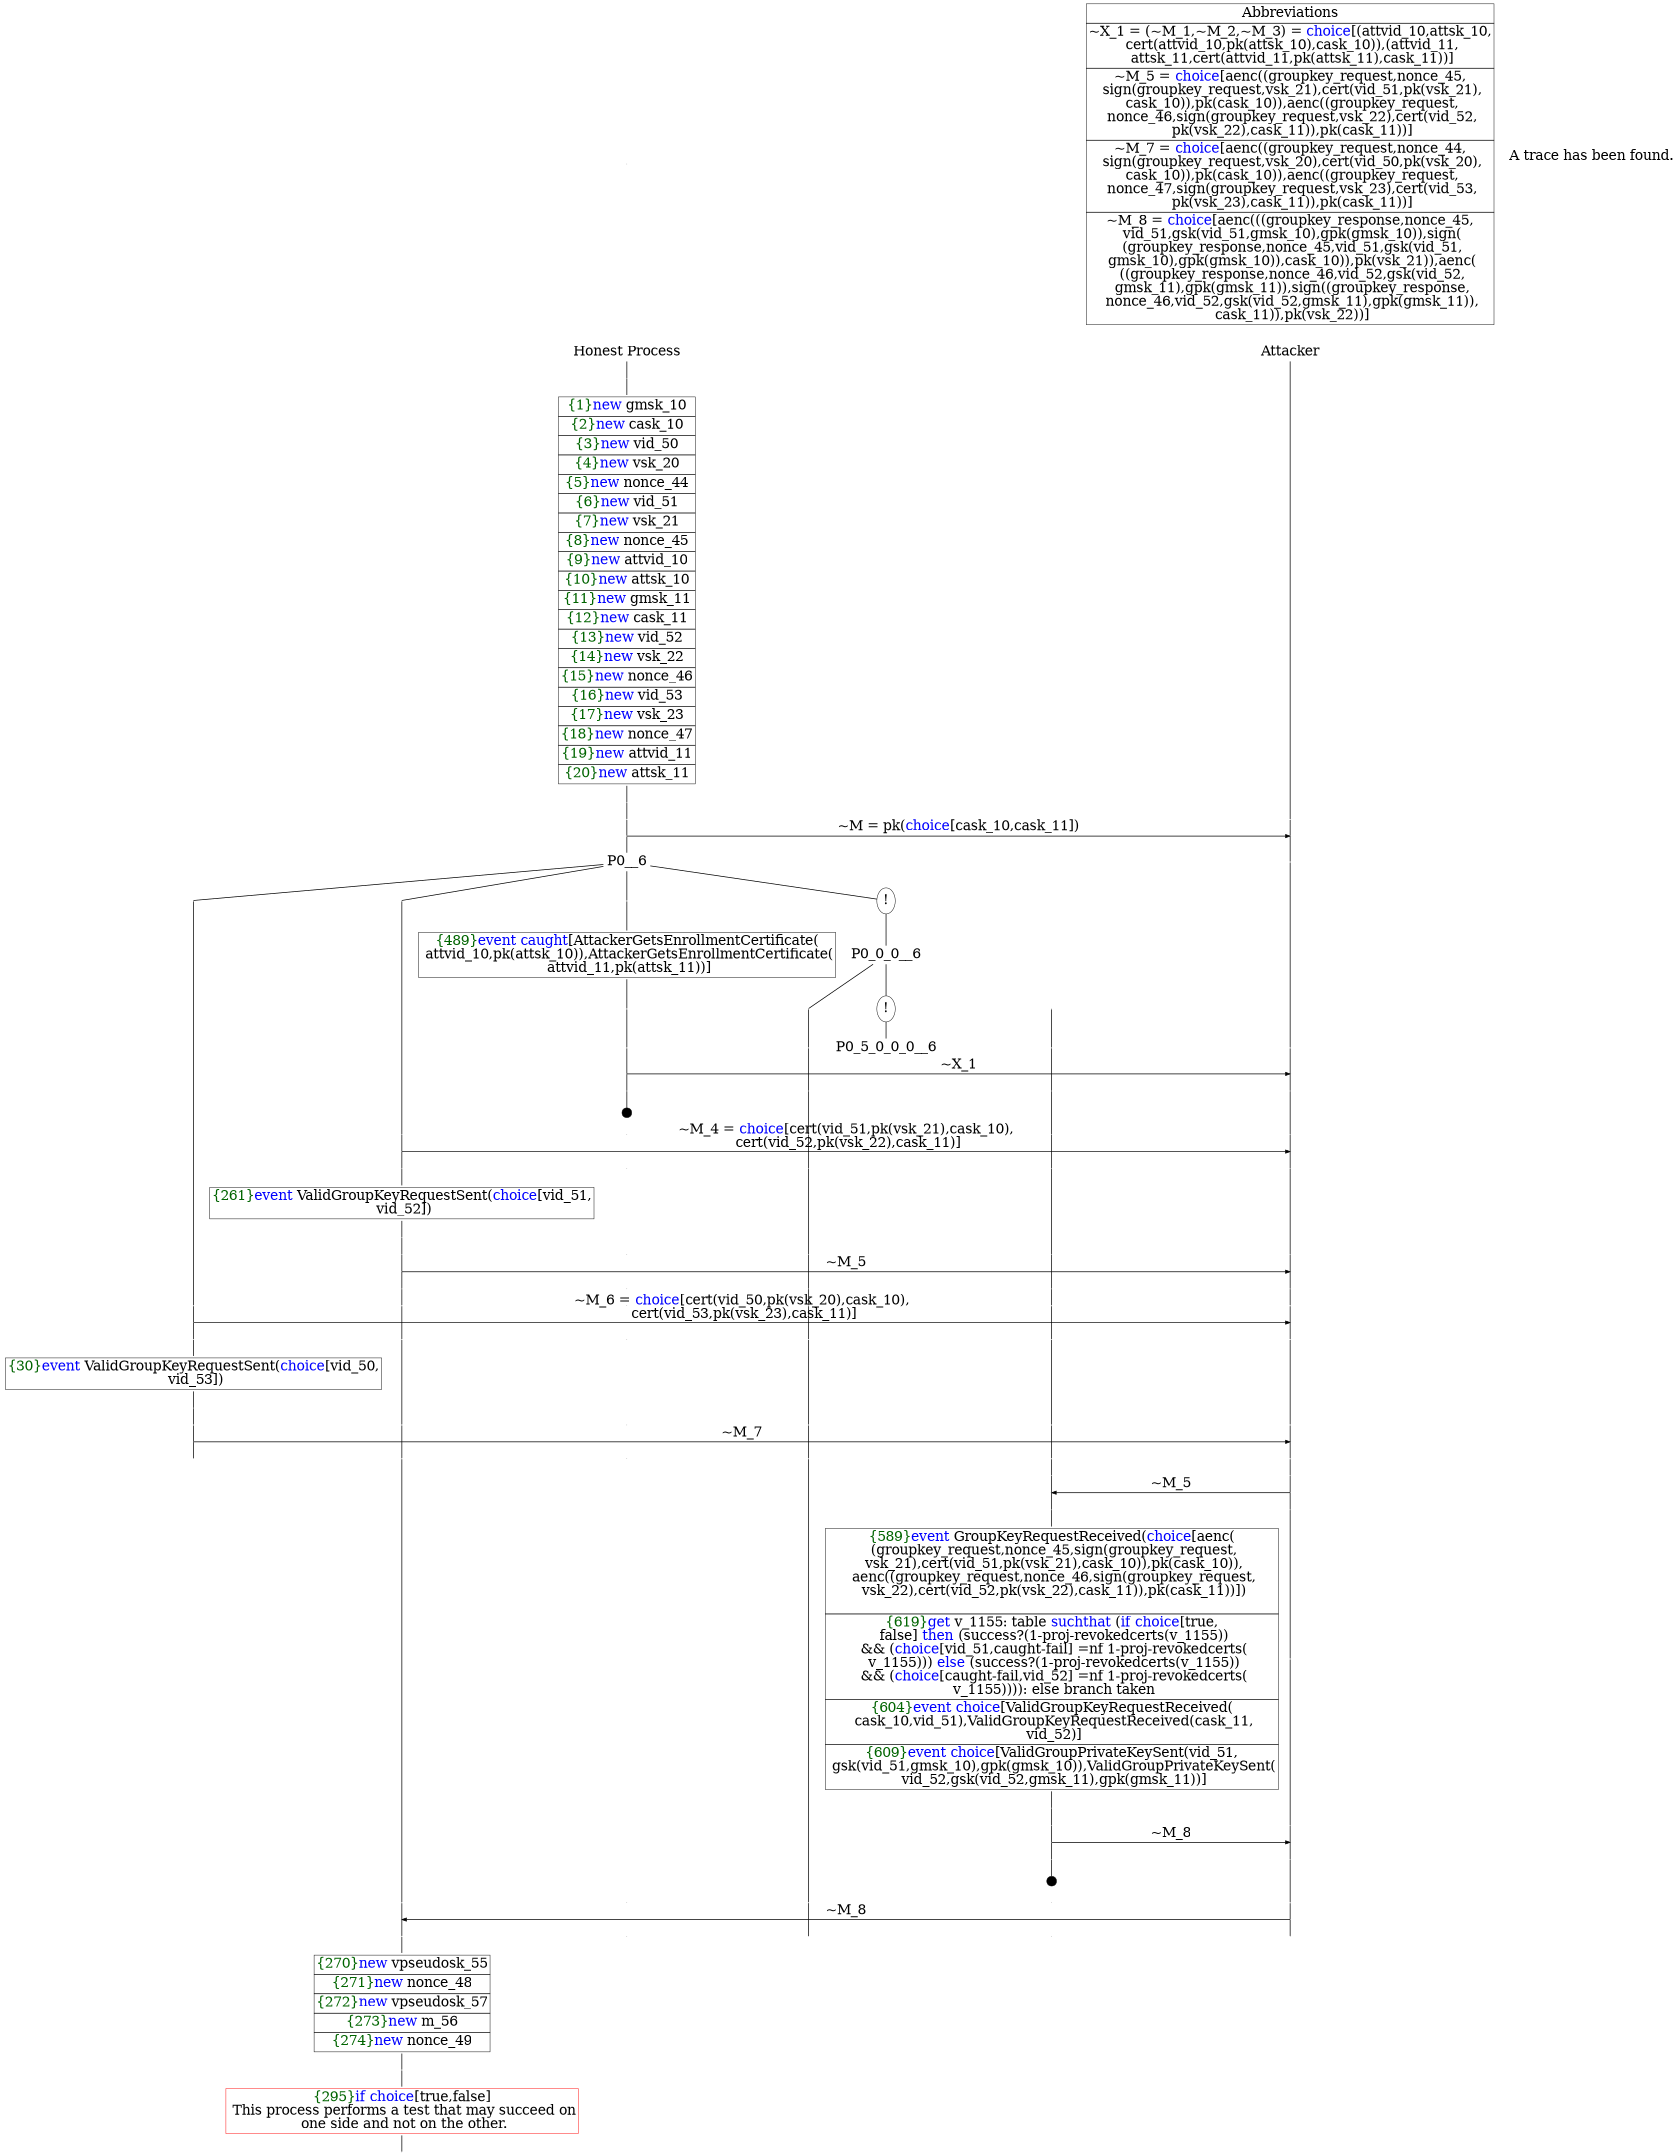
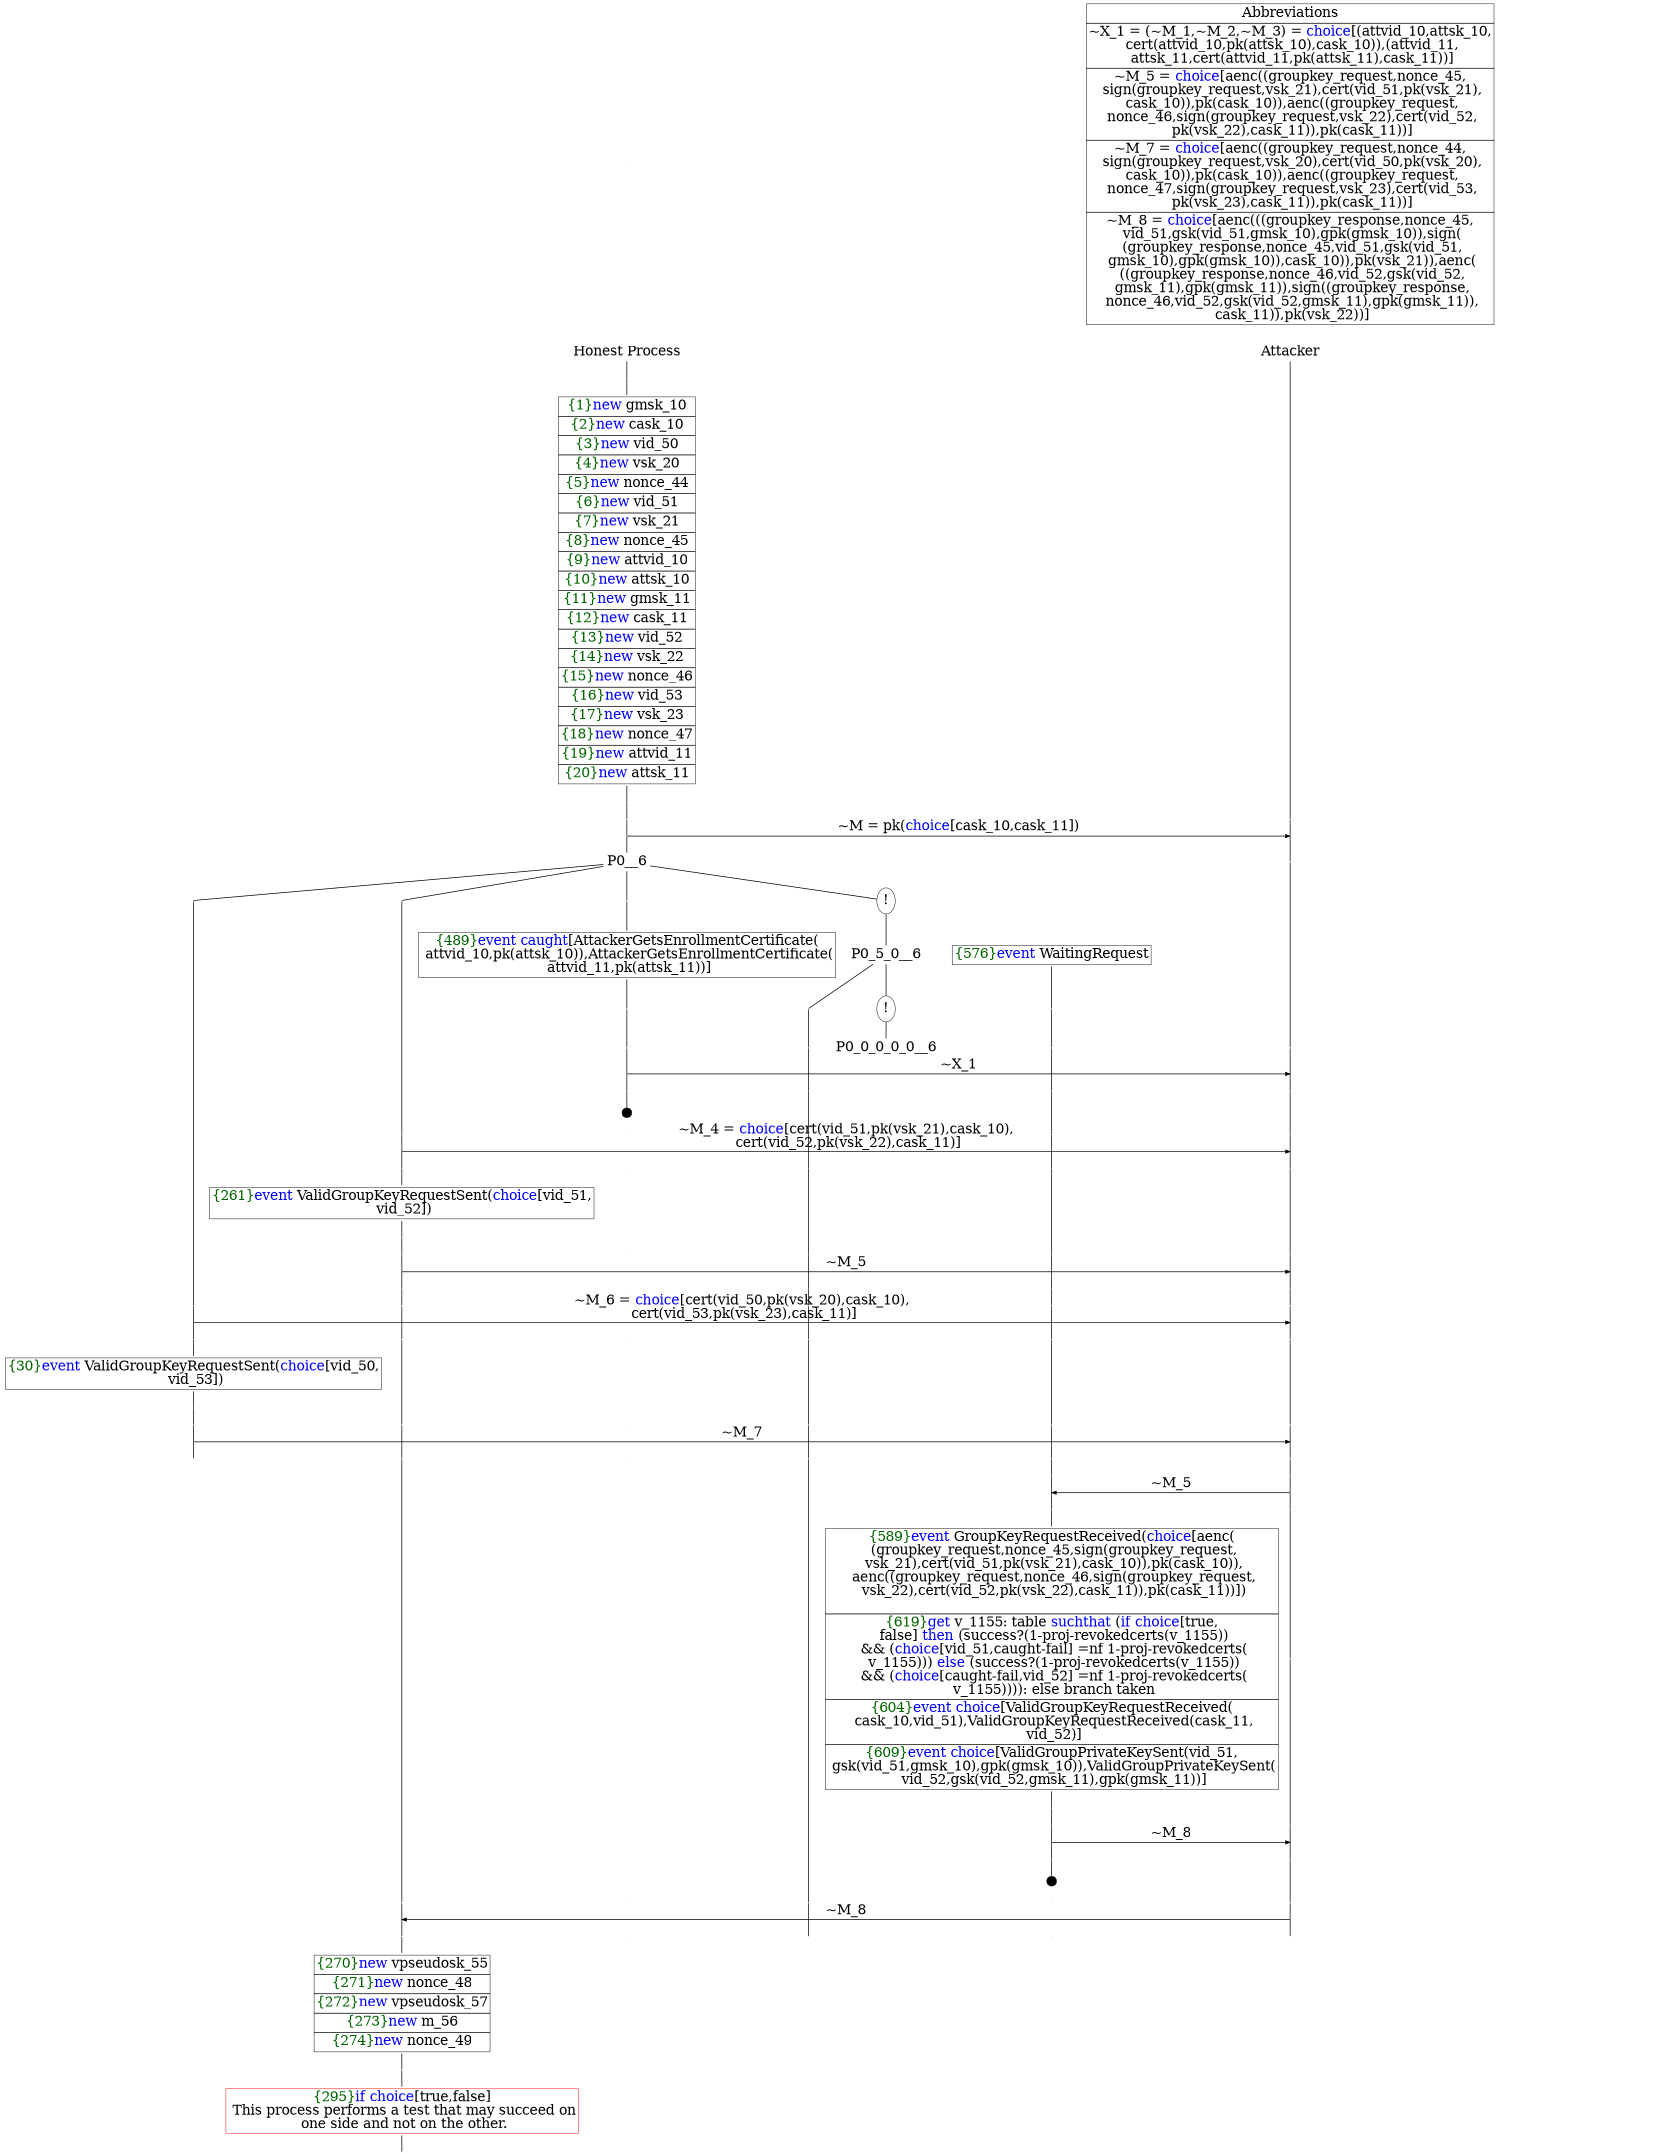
(1592, 164) -> none
(886, 955) -> (886, 955)
none -> (1052, 955)
(886, 1048) -> (886, 1048)
